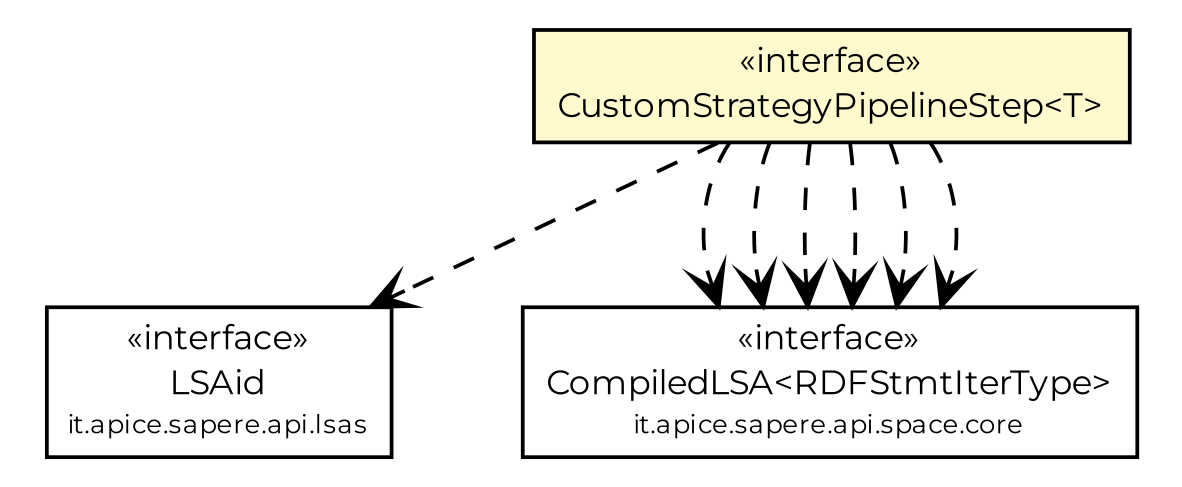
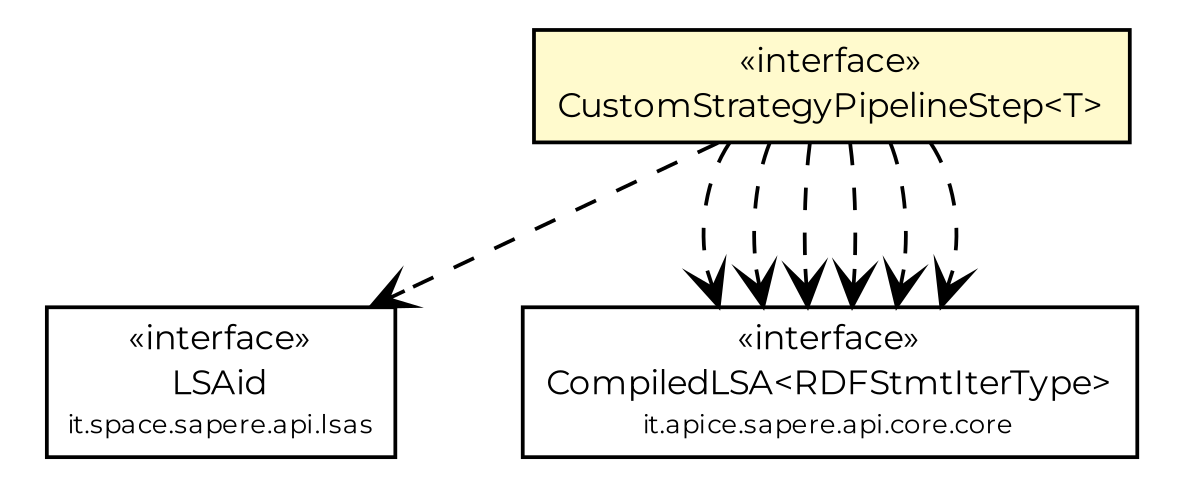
(219, 425) -> (221, 425)
(830, 425) -> (830, 425)
